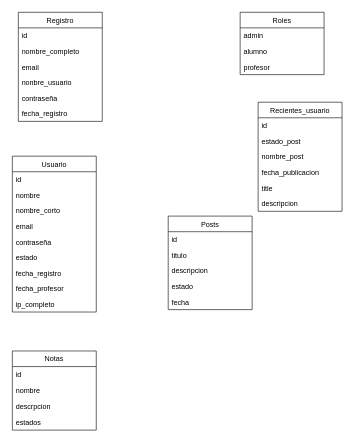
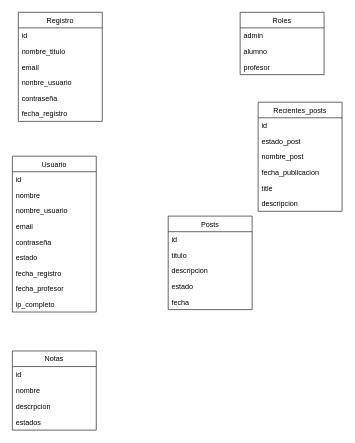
(51, 52) -> (46, 52)
(300, 110) -> (300, 110)
(40, 211) -> (43, 211)
